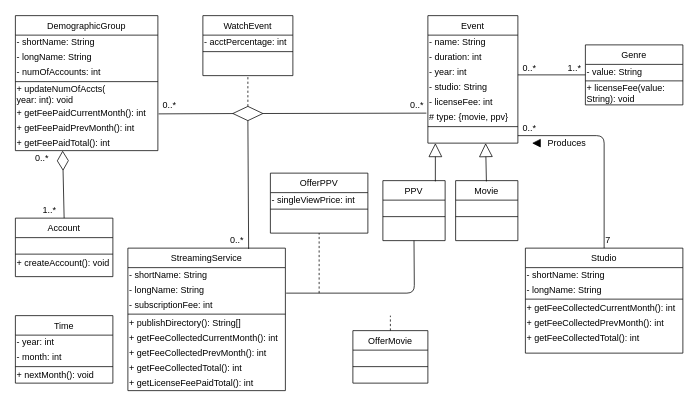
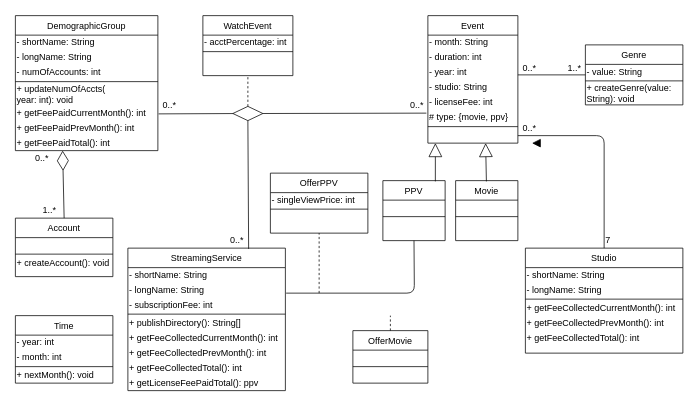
(460, 42) -> (462, 42)
(629, 93) -> (634, 93)
(567, 143) -> none
(200, 383) -> (202, 383)
